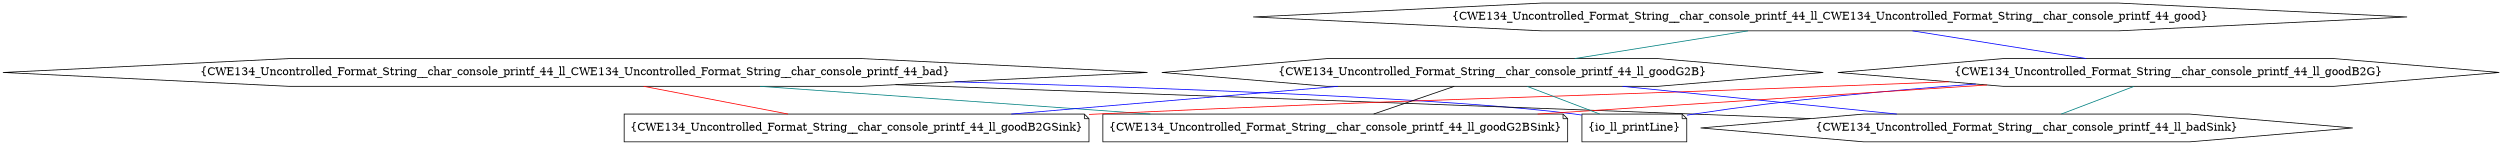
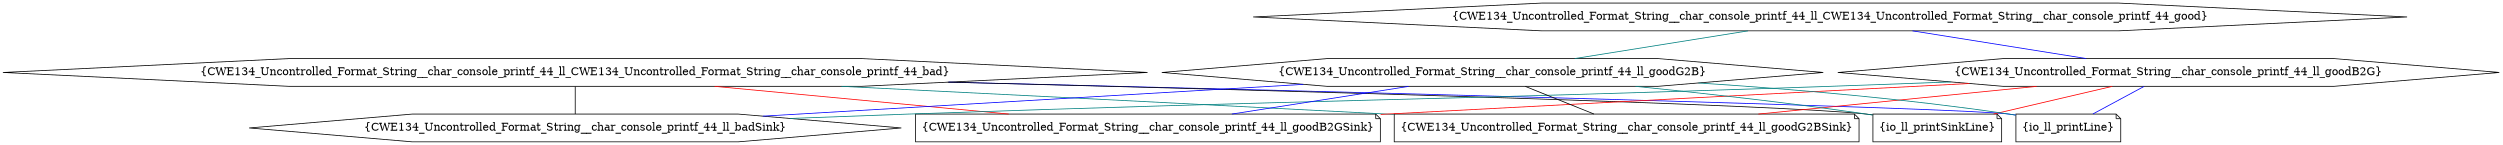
none -> (1937, 128)
